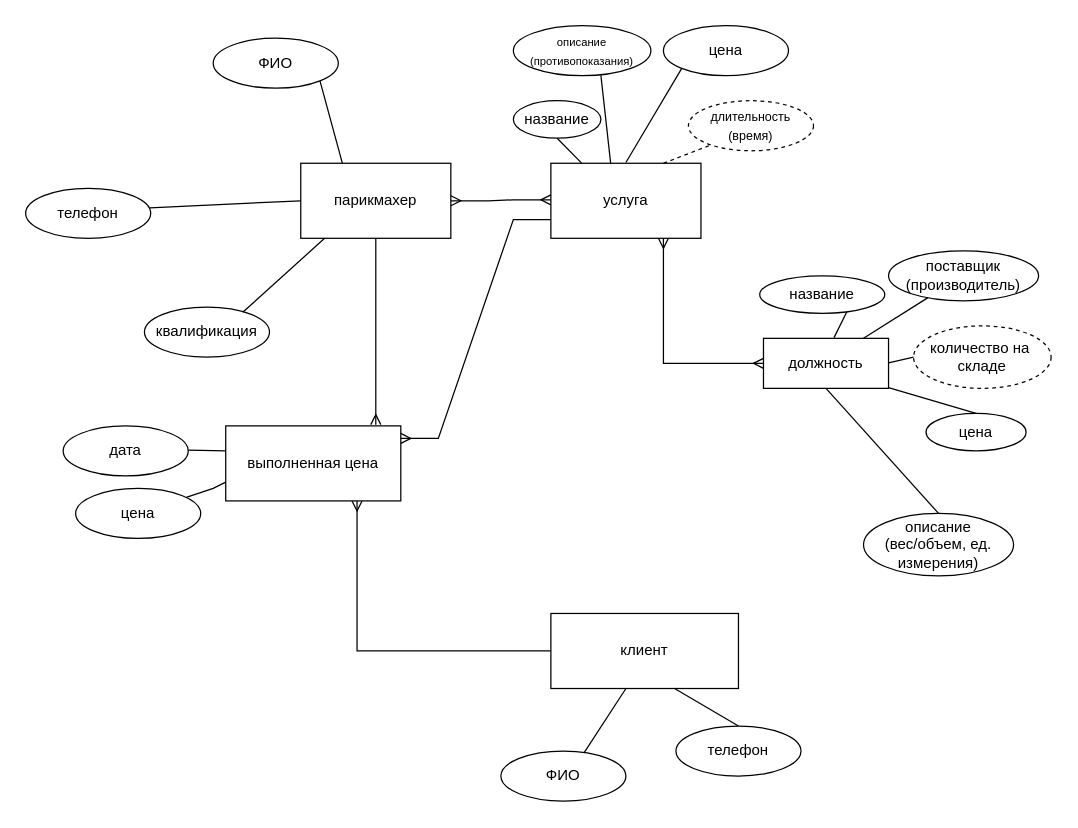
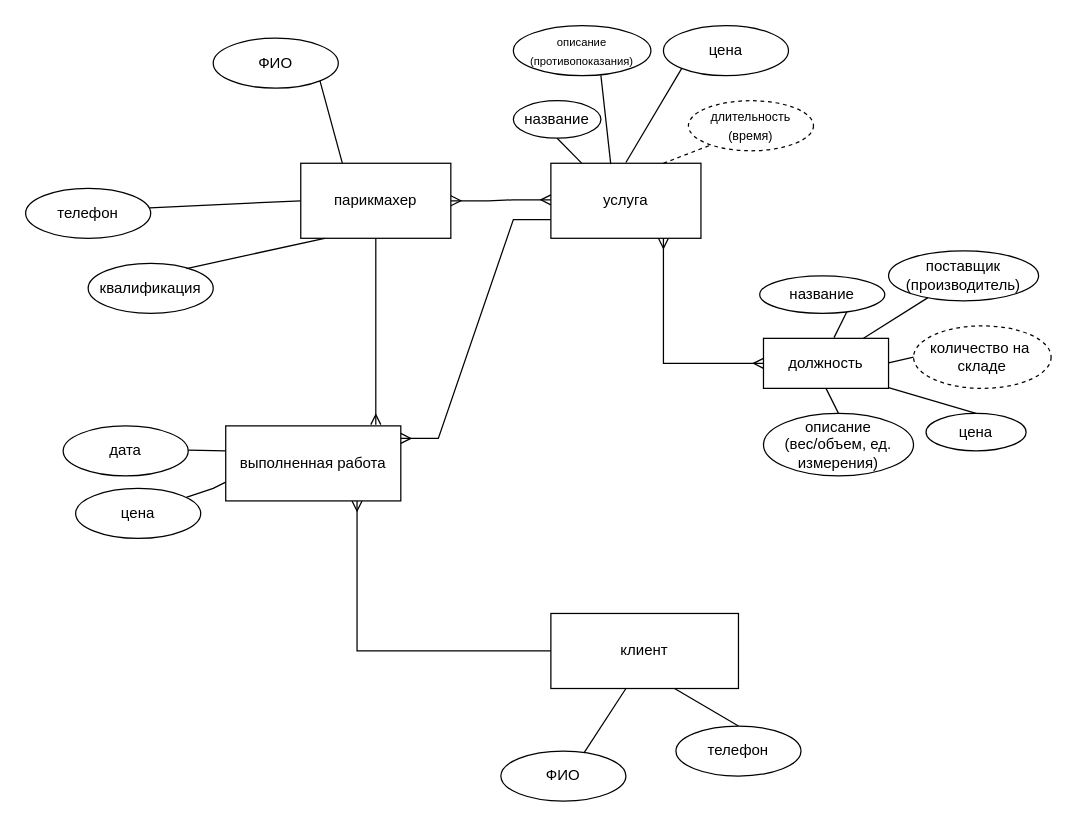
(207, 332) -> (151, 288)
(313, 463) -> (313, 463)
(938, 544) -> (838, 444)
